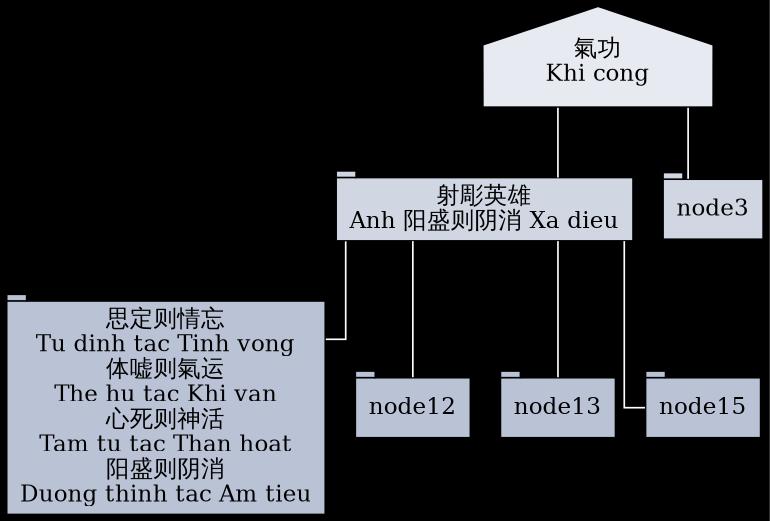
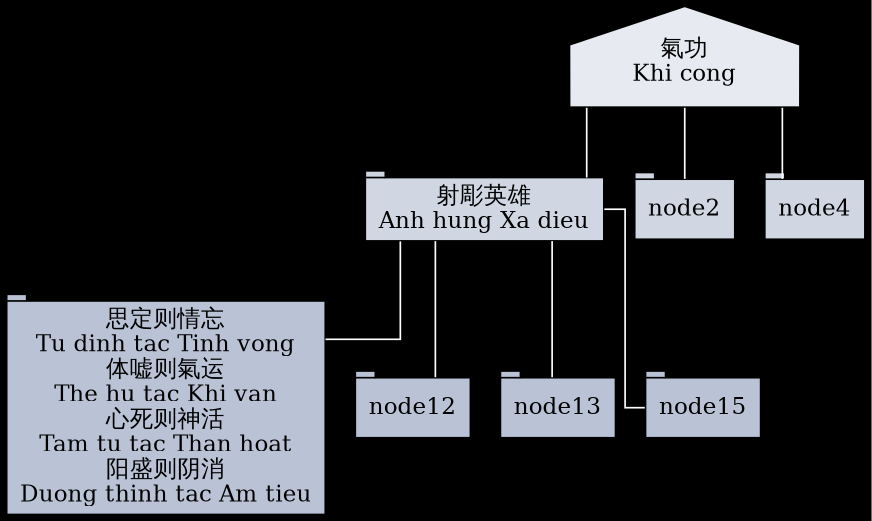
(485, 209) -> (485, 209)
none -> (685, 209)
(713, 209) -> (815, 209)
